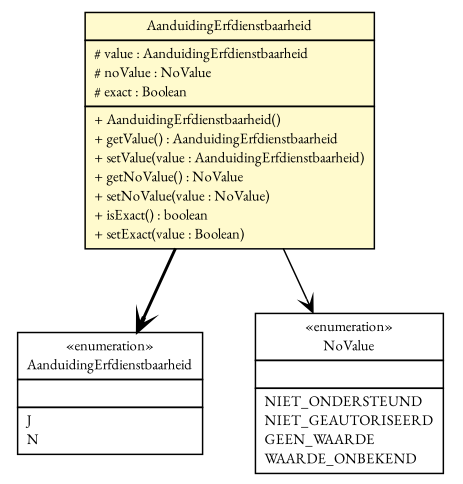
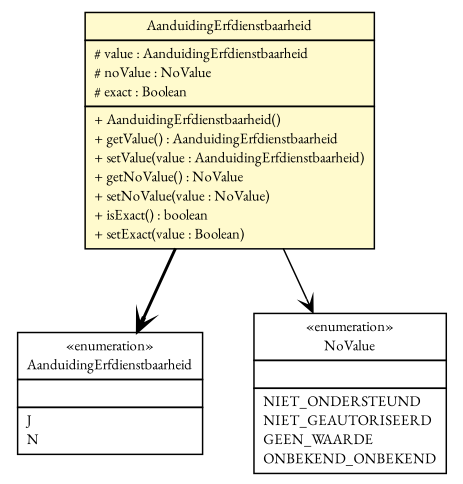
(341, 459) -> (350, 459)
